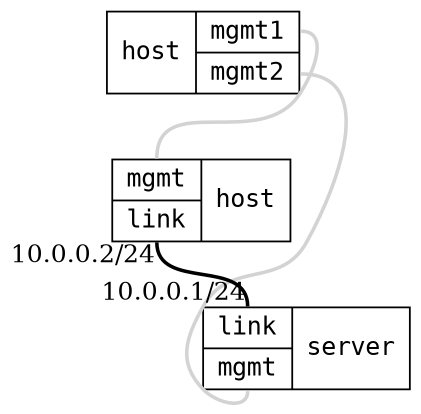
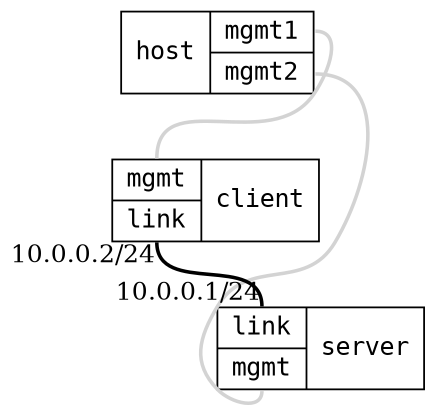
(246, 200) -> (260, 200)
